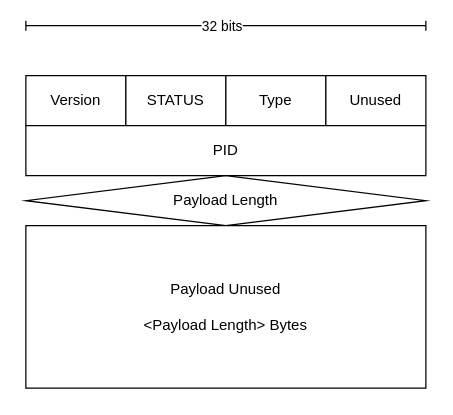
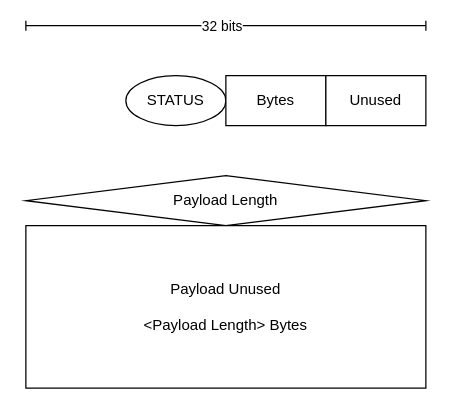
(76, 101) -> none
(176, 101) -> (176, 101)
(276, 101) -> (276, 101)
(226, 151) -> none
